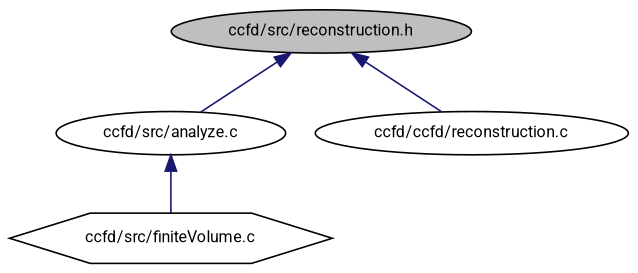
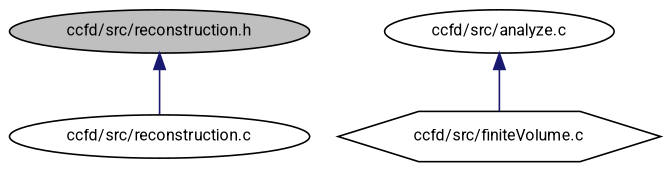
(239, 87) -> none
(472, 133) -> (160, 137)
